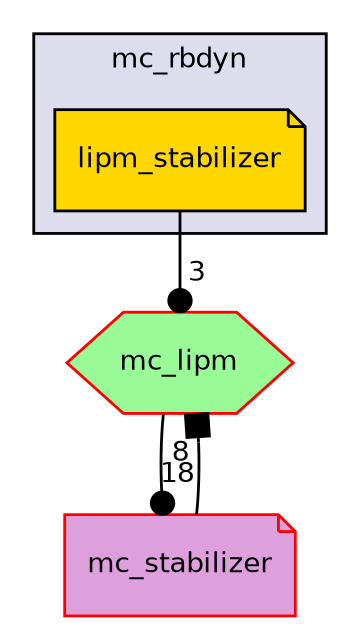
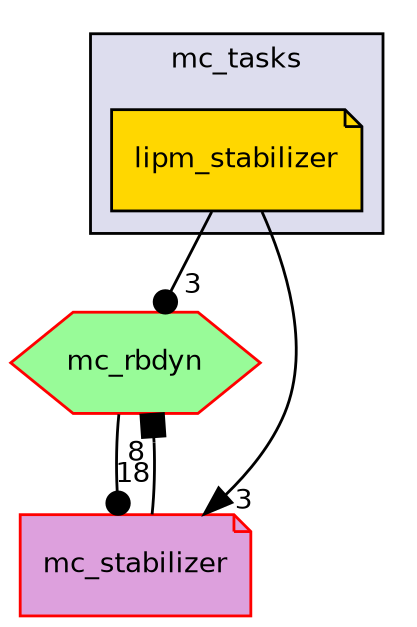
(180, 60) -> (237, 60)
none -> (296, 362)
(180, 363) -> (136, 363)
